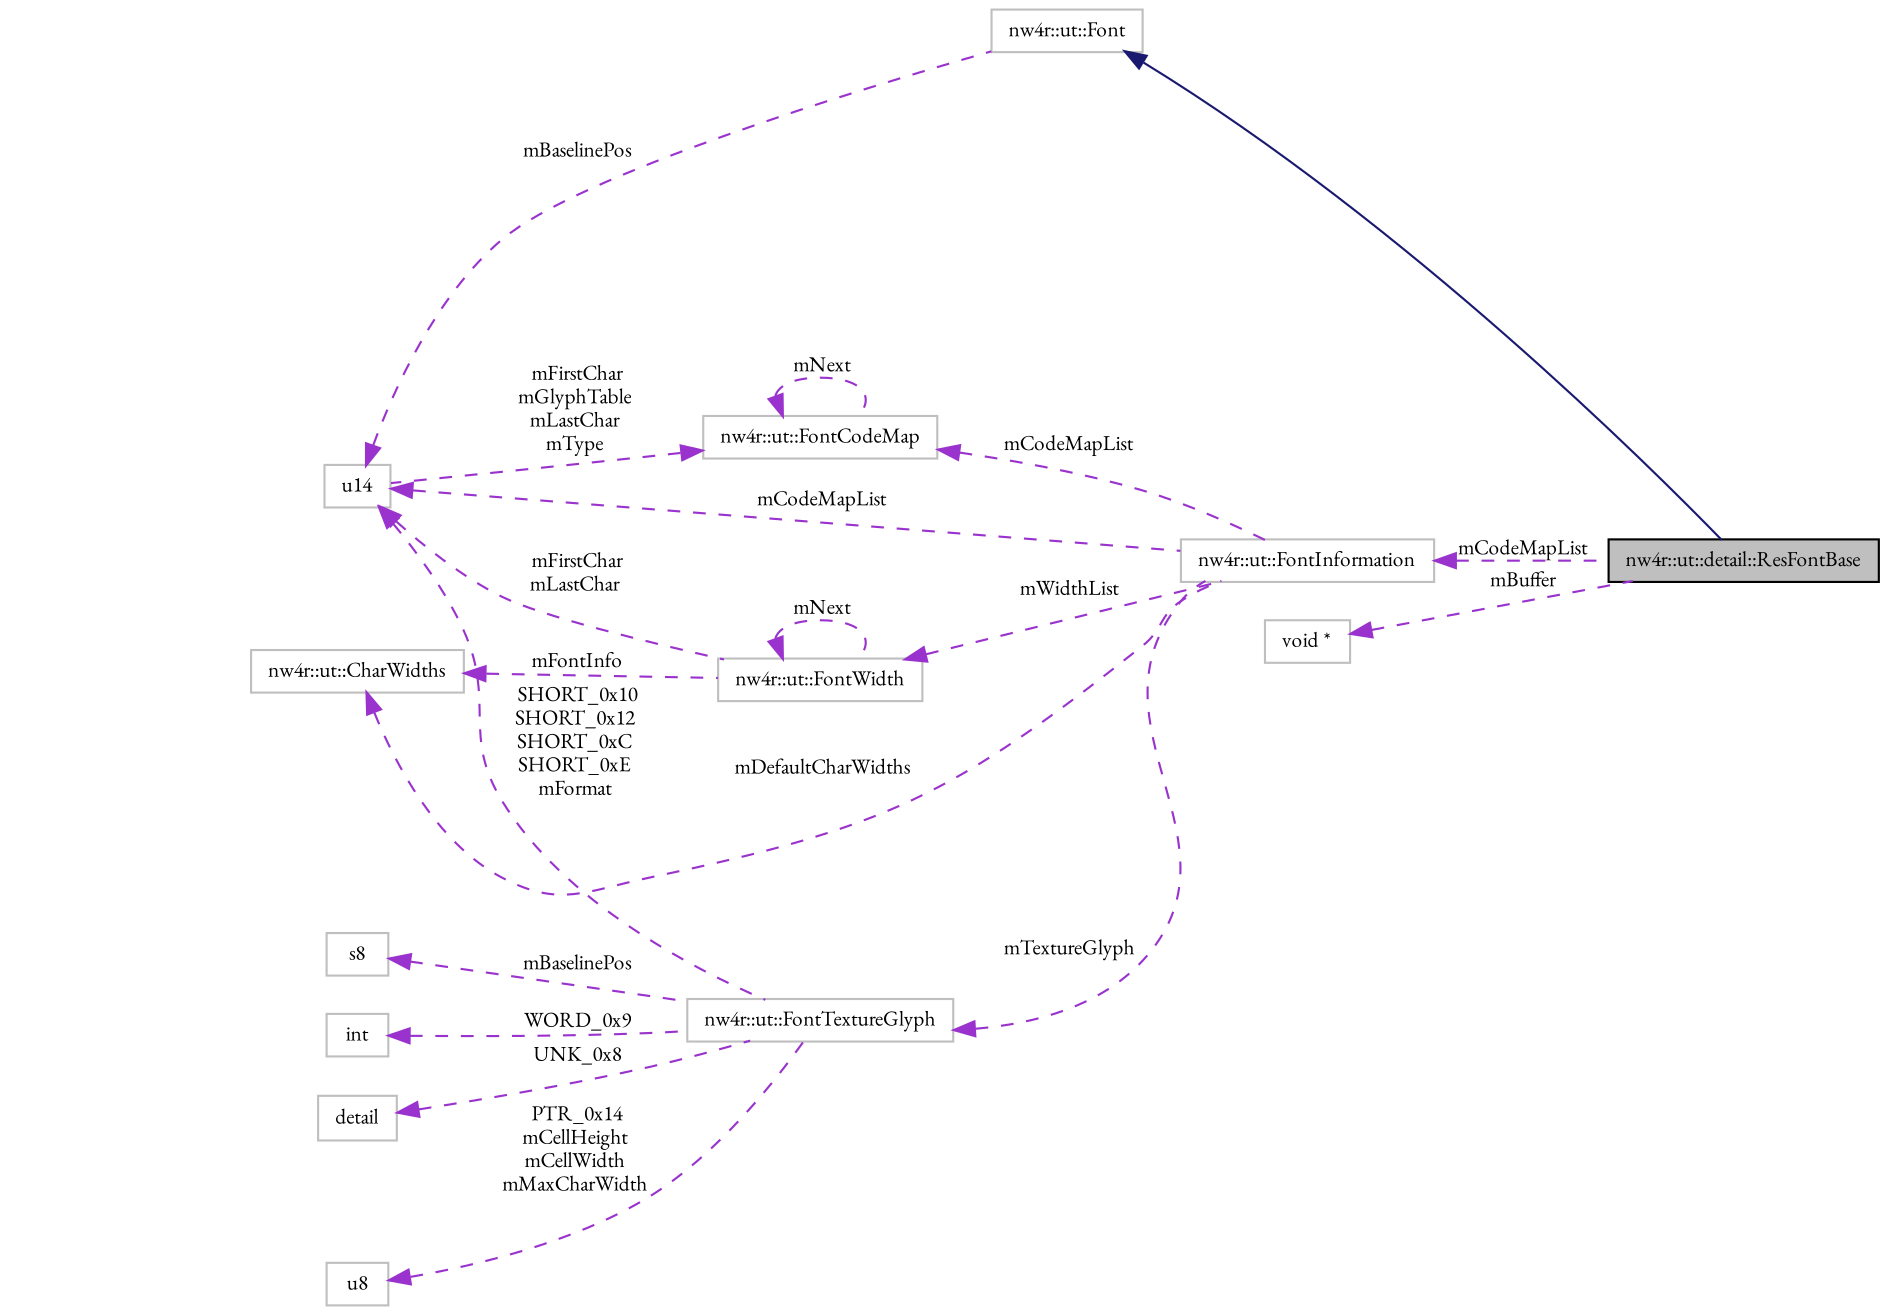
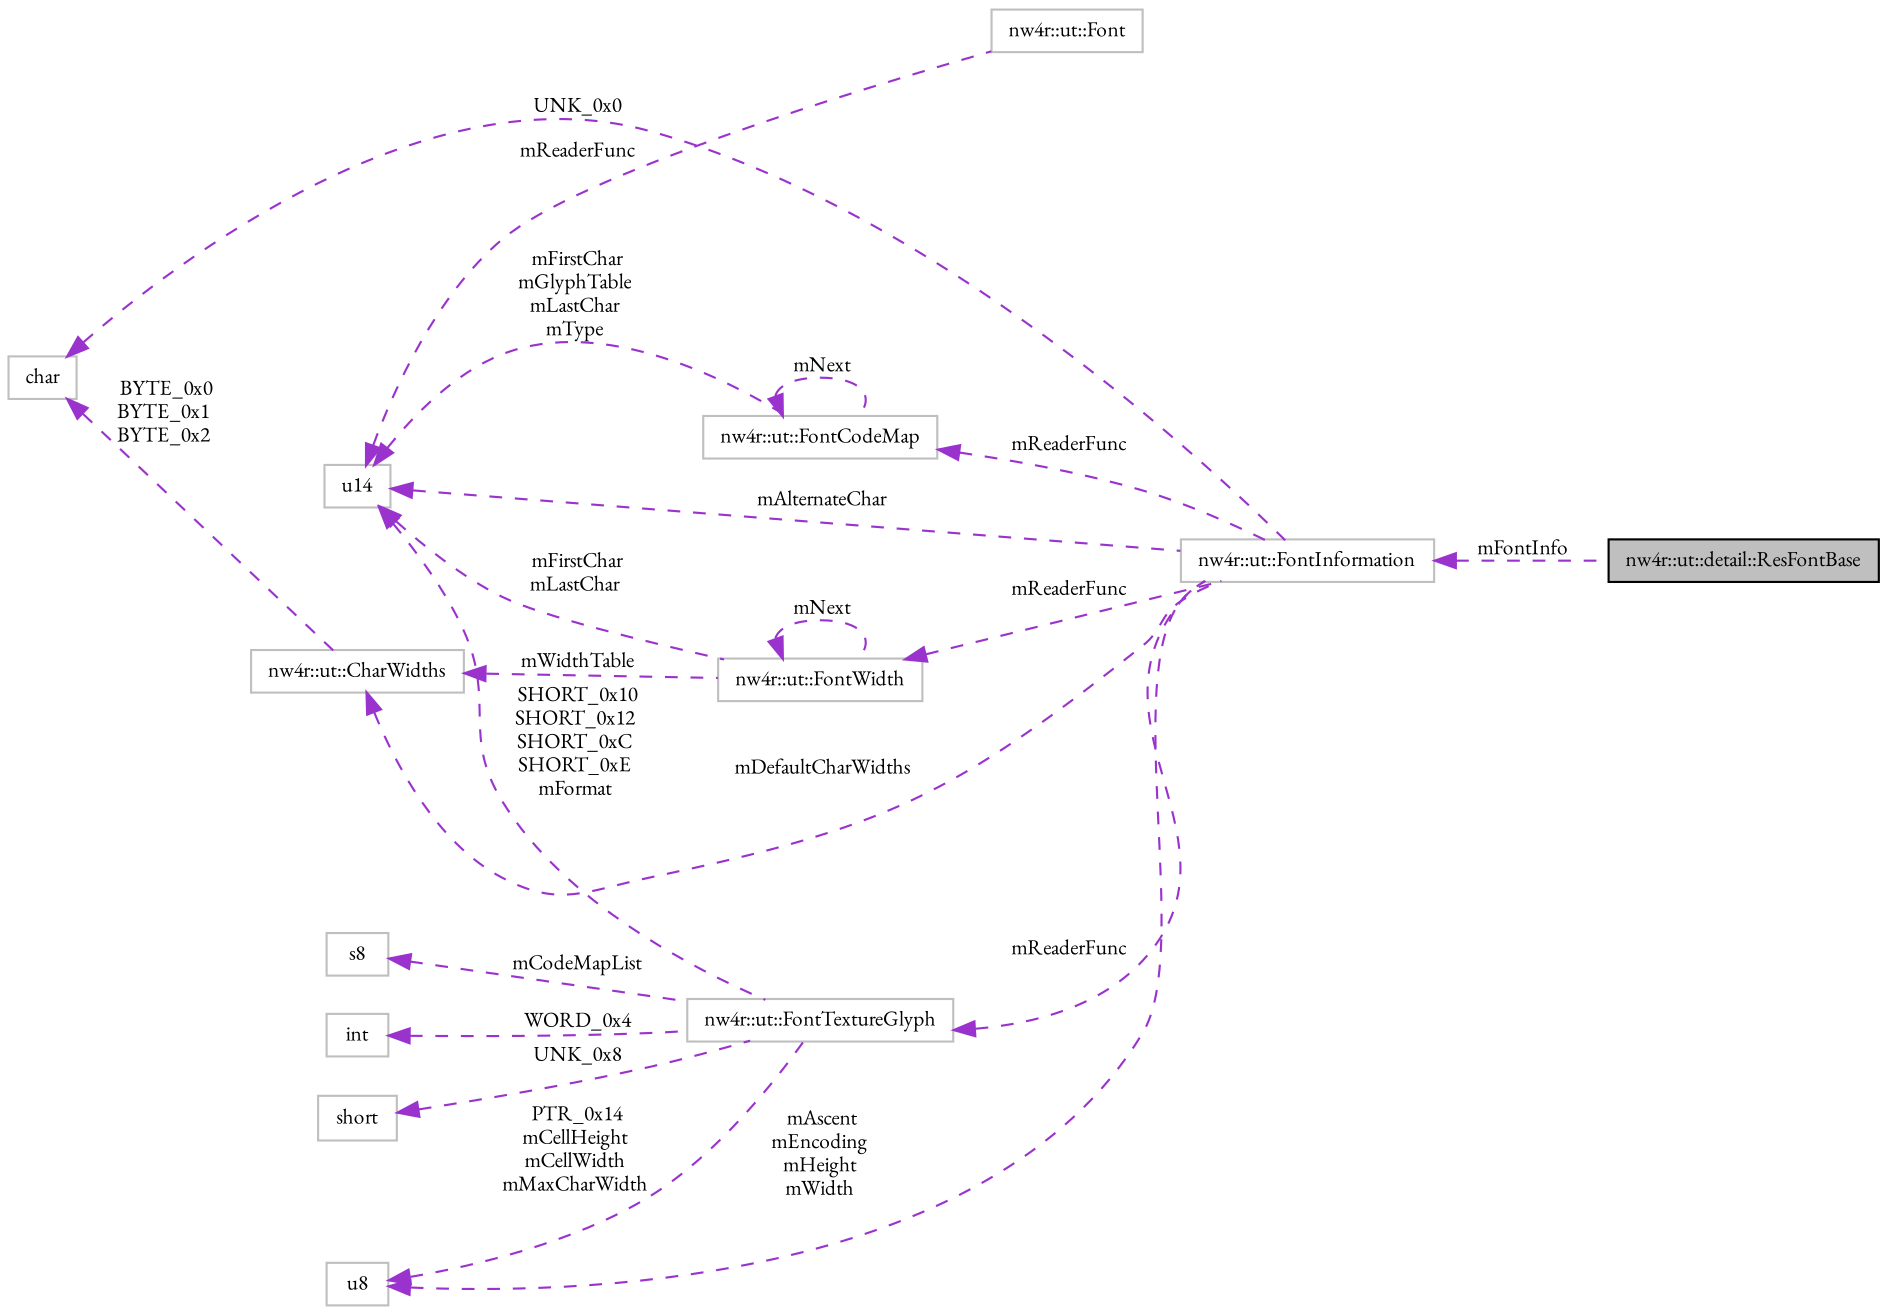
(576, 151) -> (576, 151)
(1446, 285) -> none
none -> (43, 378)
(1067, 445) -> (1067, 445)
(536, 468) -> (577, 342)
(820, 500) -> (820, 500)
(1521, 549) -> (1521, 549)
(1067, 589) -> (1067, 589)
(1308, 642) -> none
(576, 662) -> (576, 662)
(1067, 949) -> (1067, 949)
(576, 964) -> (576, 964)
(576, 1021) -> (576, 1021)
(357, 1118) -> (357, 1118)
none -> (1024, 1153)
